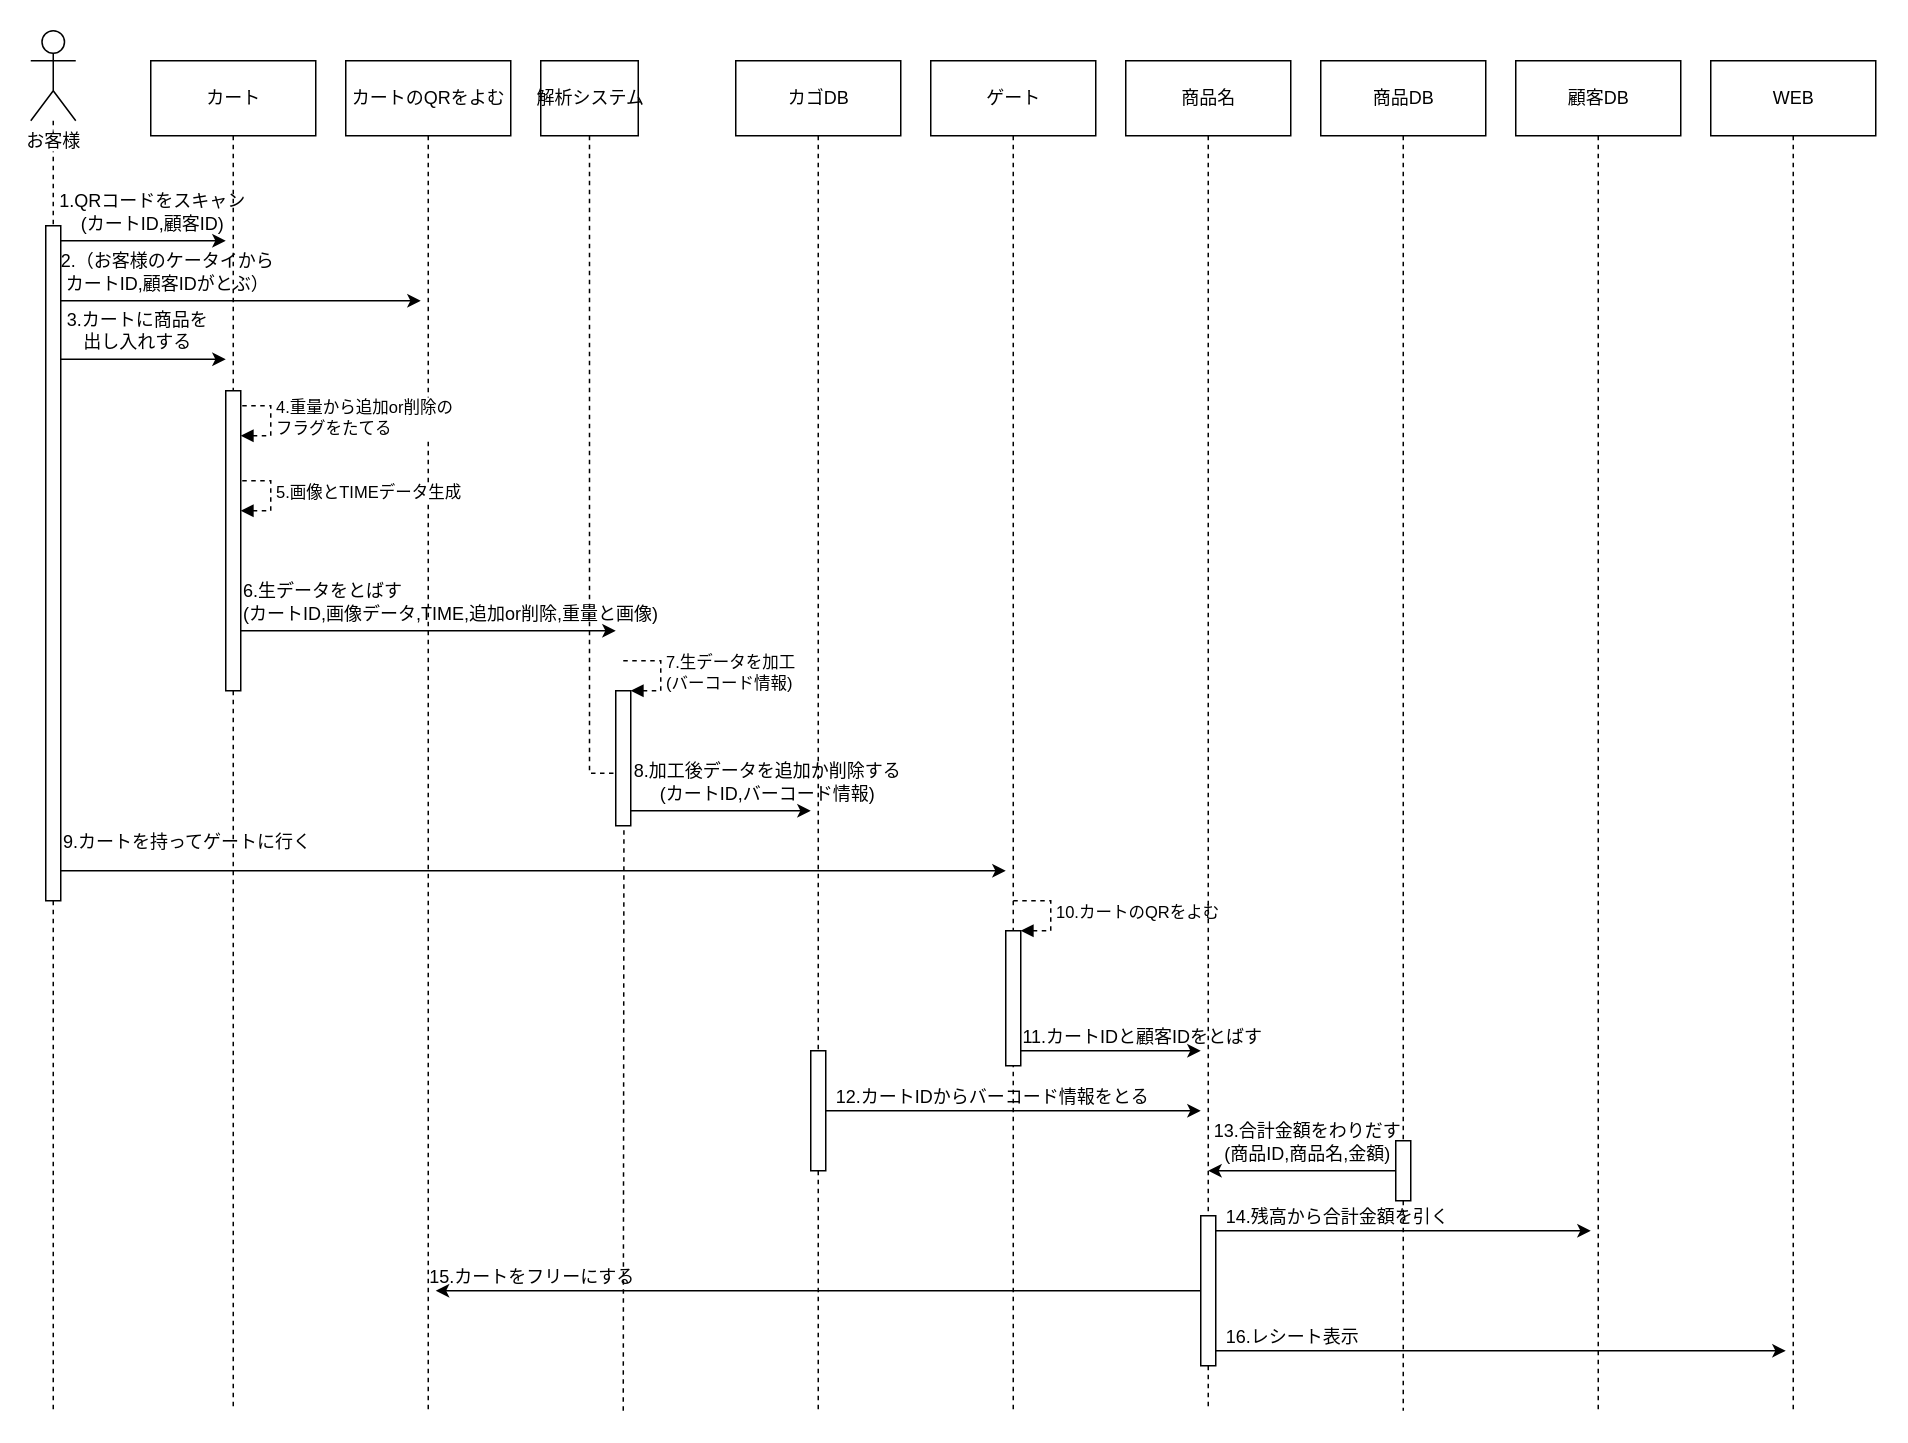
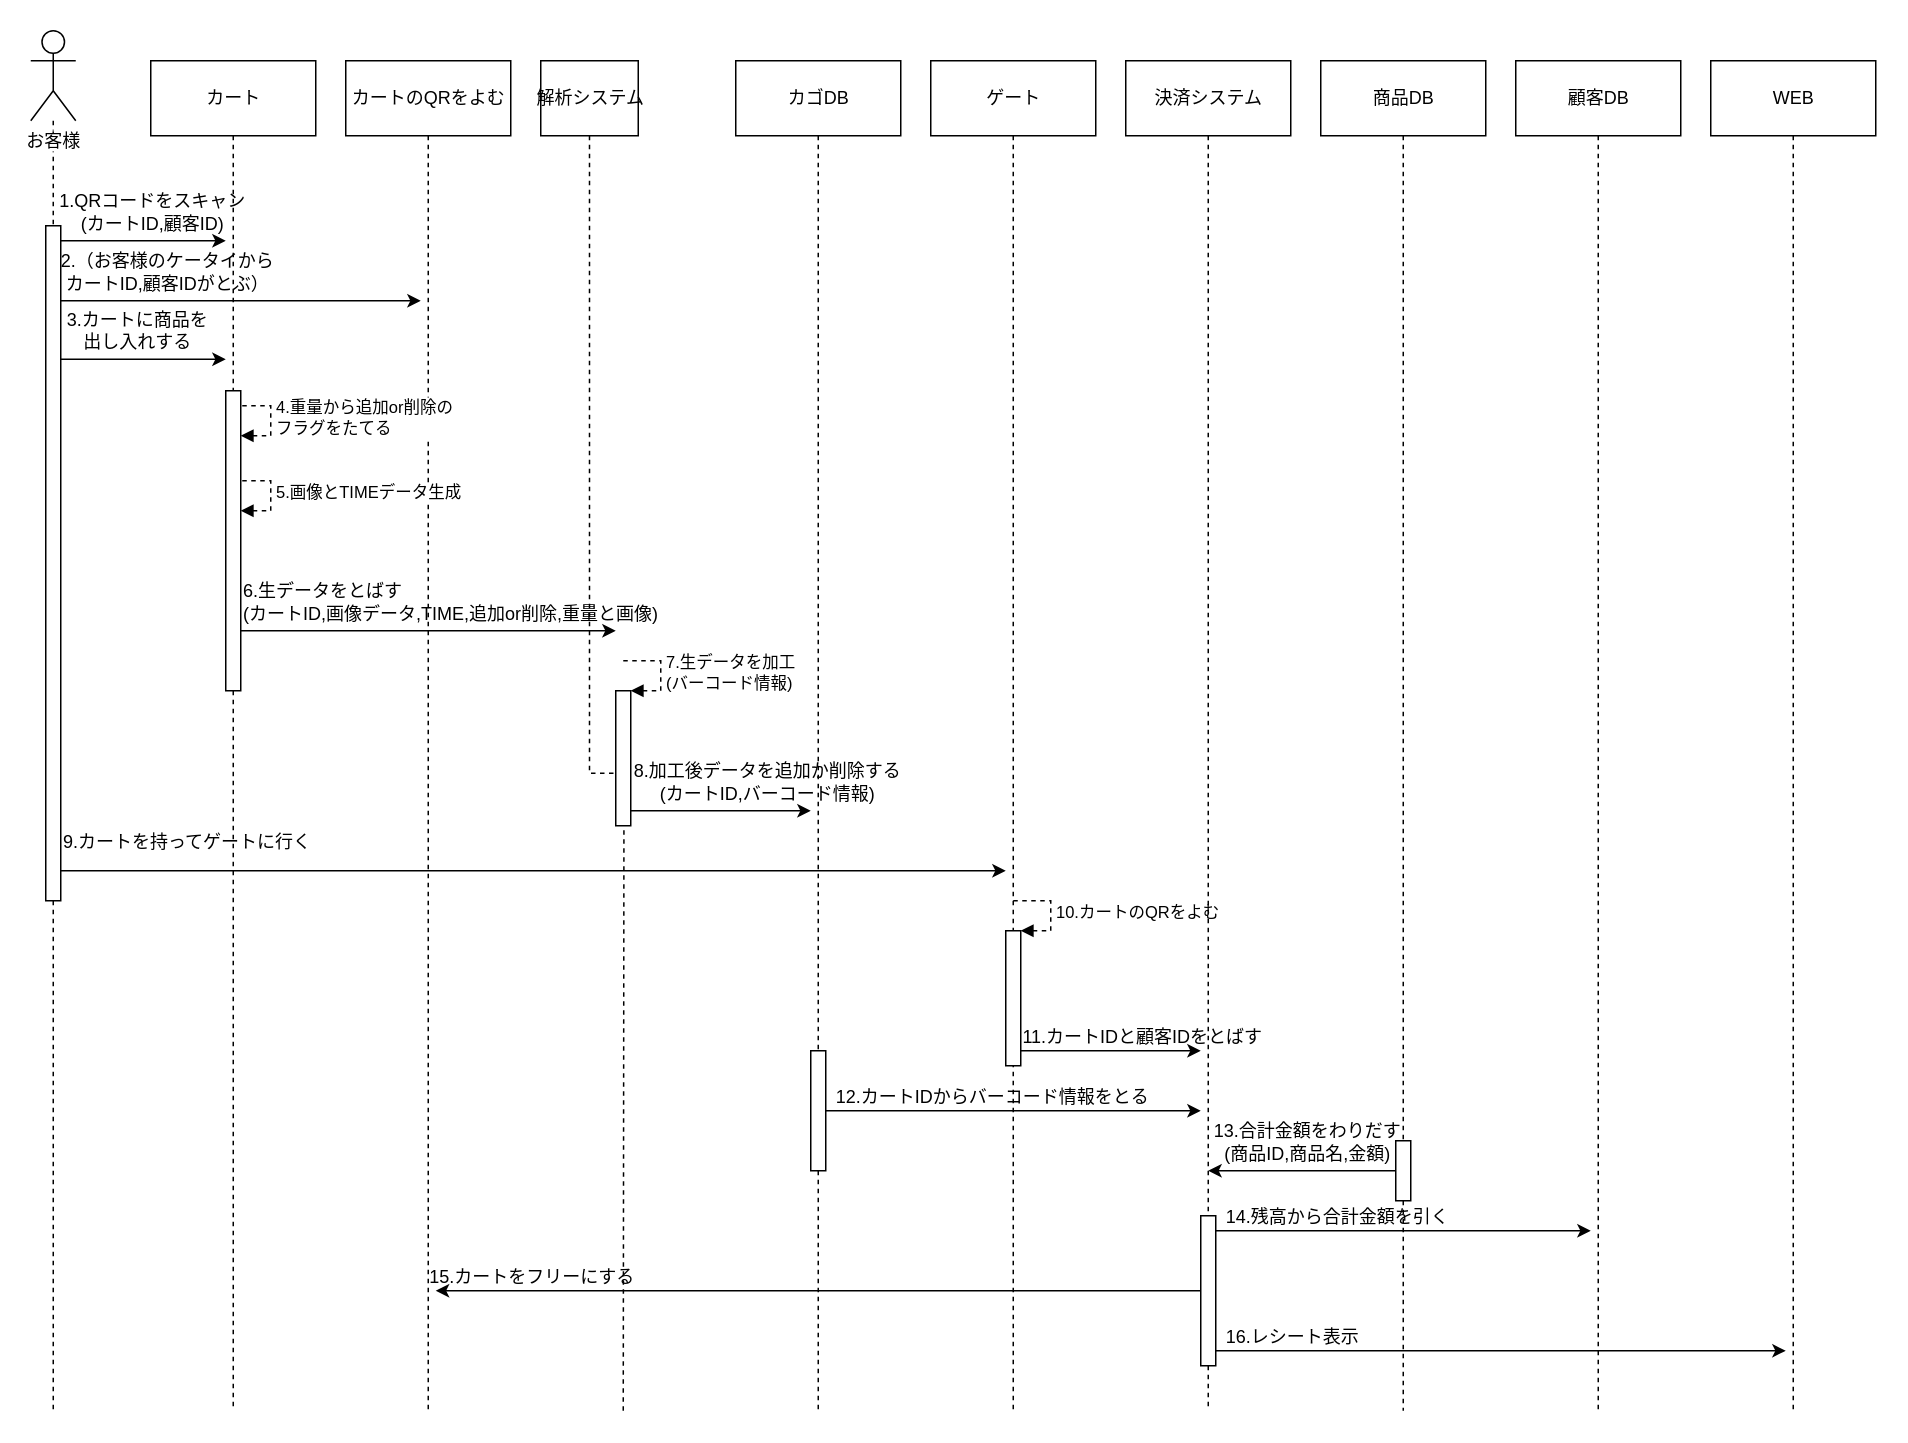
(1209, 98) -> (1209, 98)
